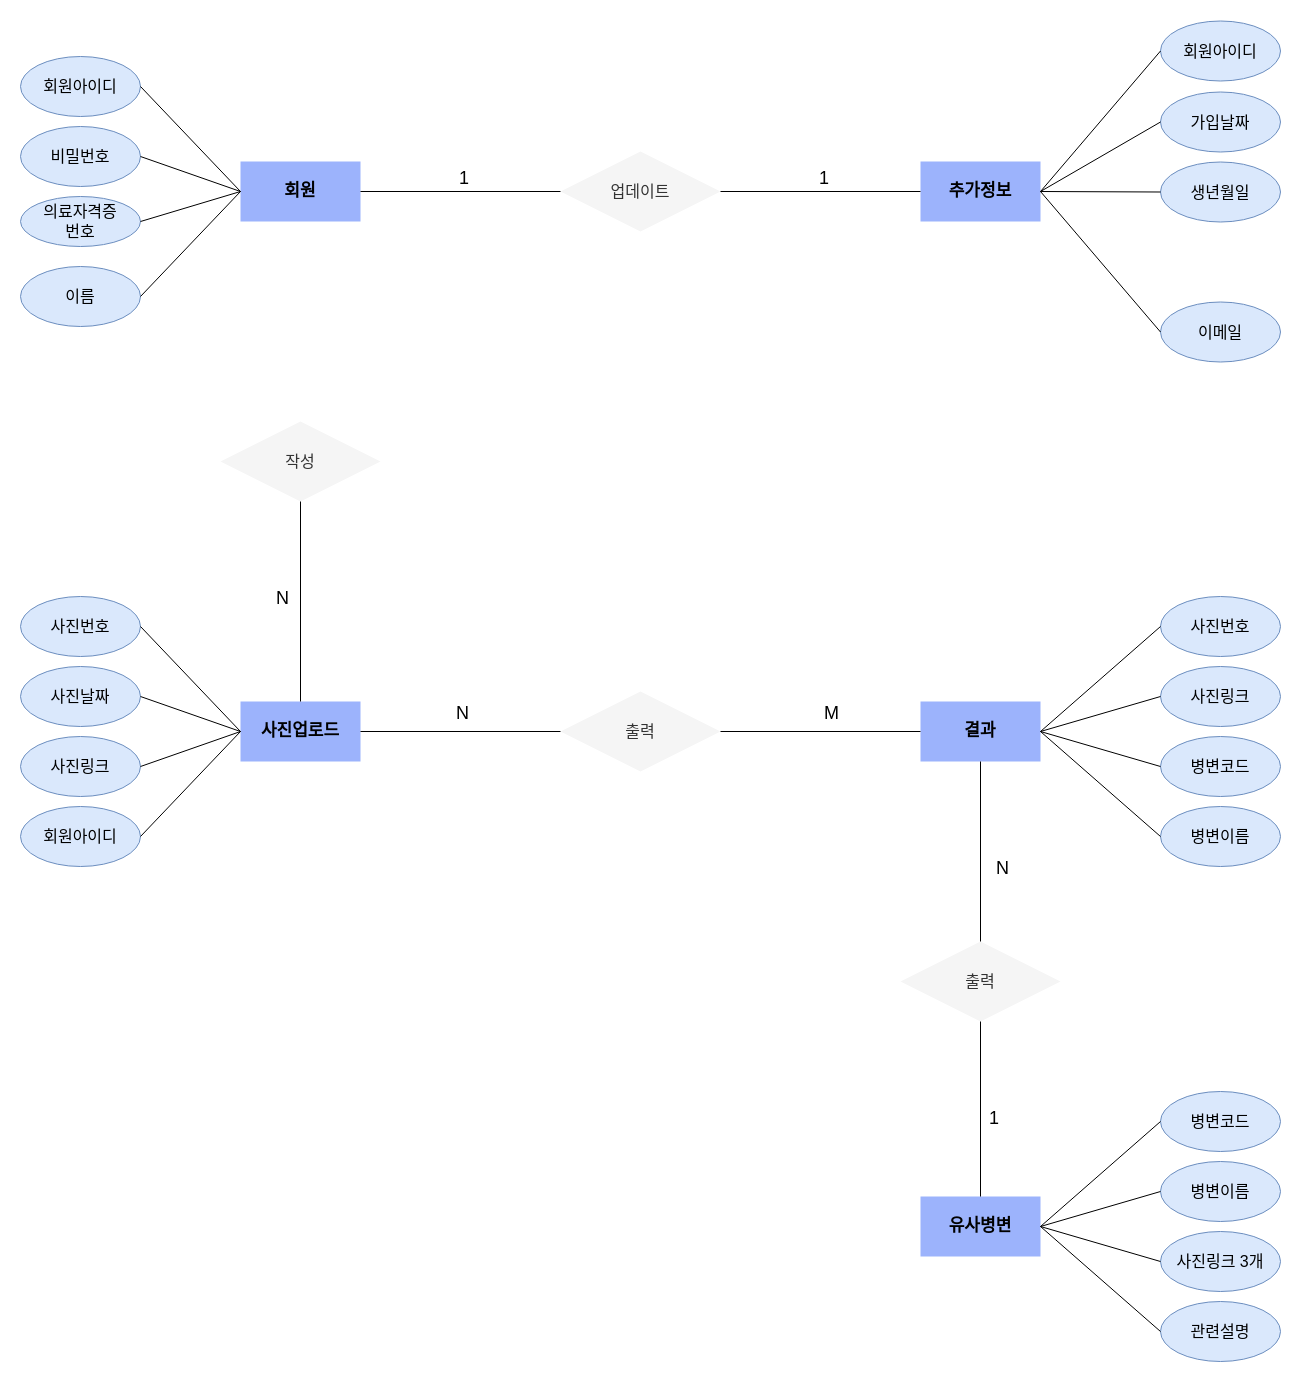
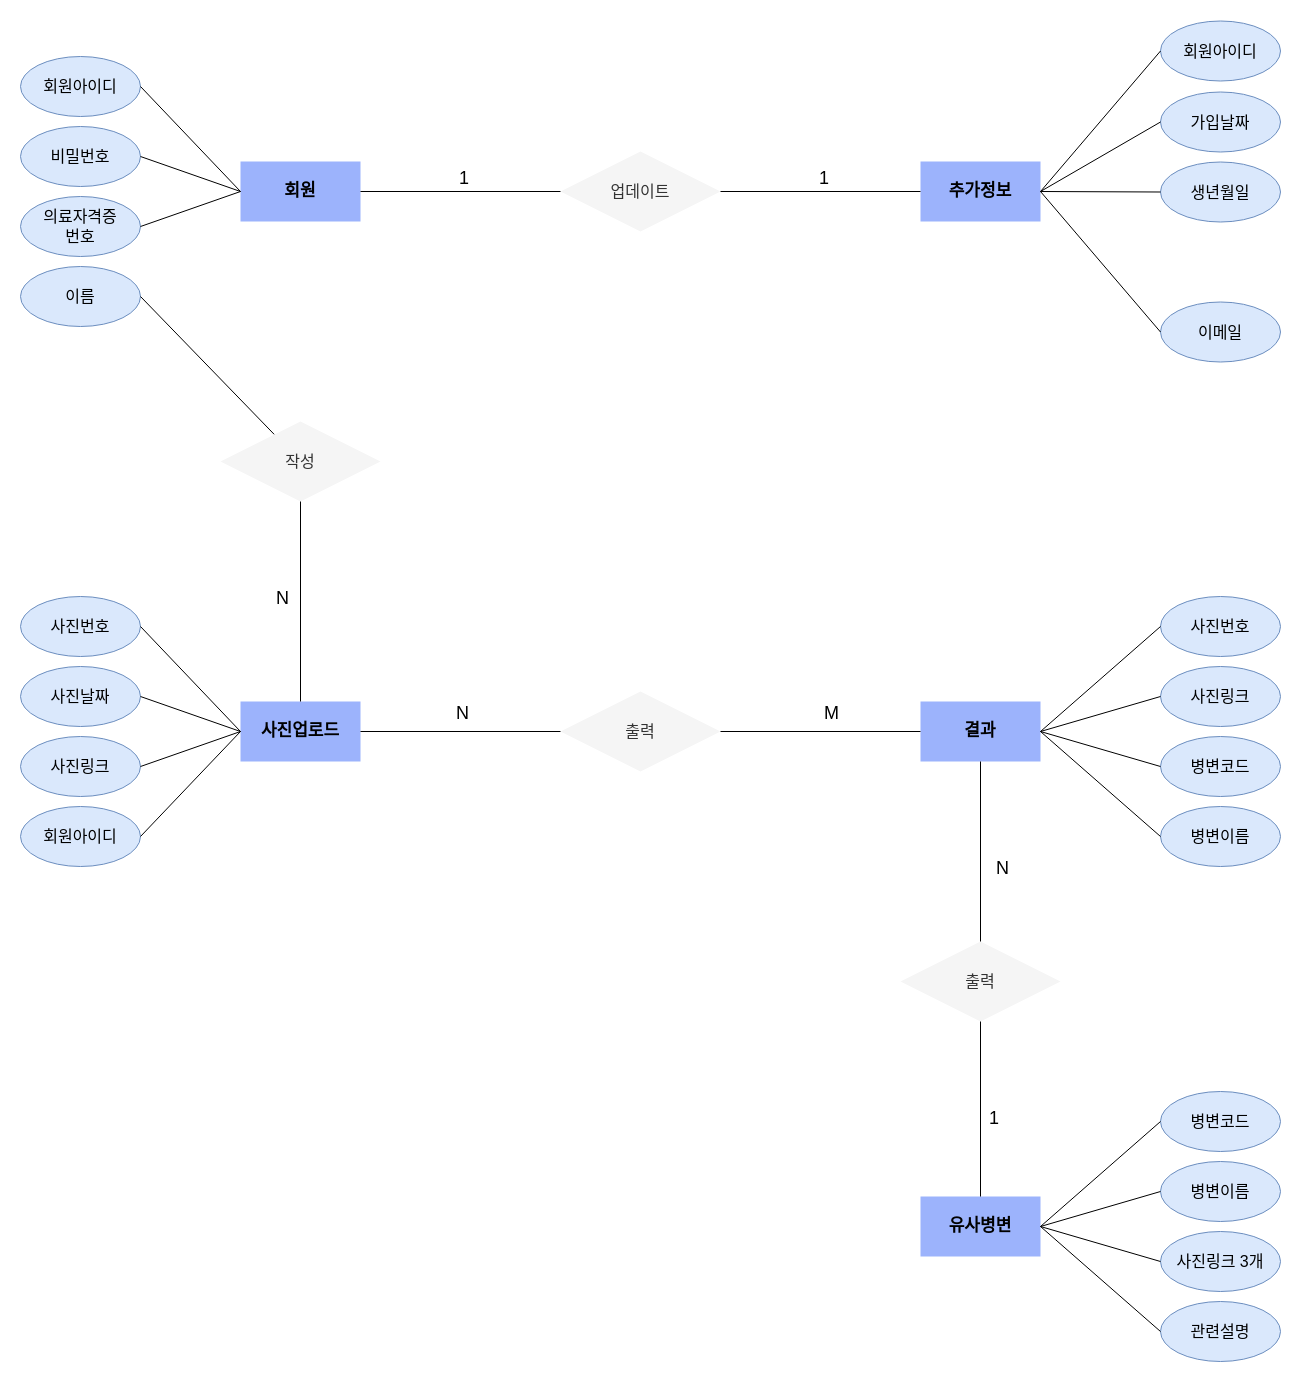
(81, 222) -> (81, 227)
(189, 245) -> (207, 366)
